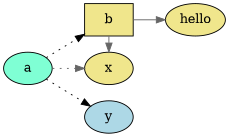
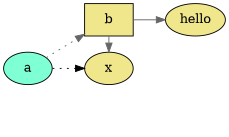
(62, 48) -> (62, 48)
(64, 68) -> (64, 68)
(109, 117) -> none
